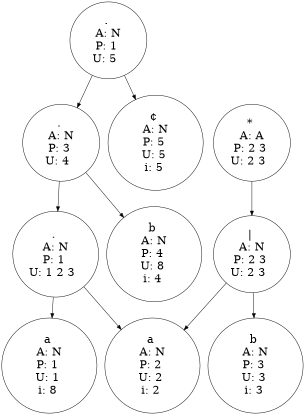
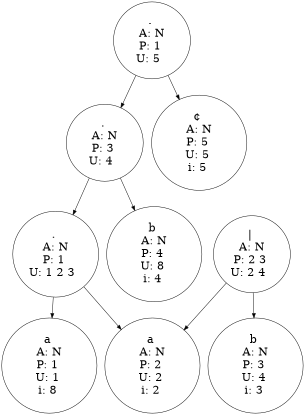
(252, 143) -> none
(252, 254) -> (252, 254)
(256, 366) -> (256, 366)
